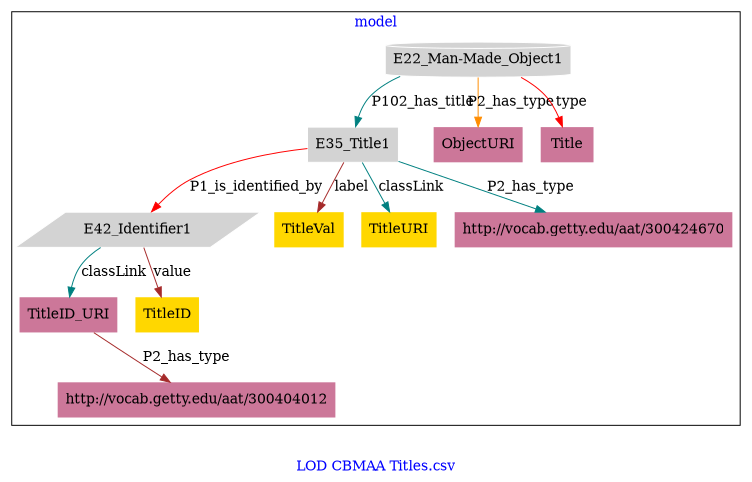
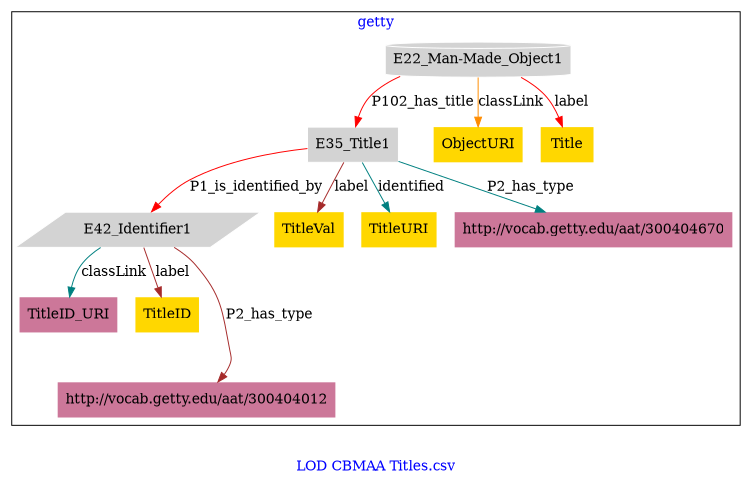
(376, 23) -> (376, 23)
(375, 92) -> (375, 92)
(511, 102) -> (511, 102)
(572, 102) -> (572, 102)
(478, 145) -> (478, 145)
(567, 145) -> (567, 145)
(411, 187) -> (411, 187)
(594, 230) -> (594, 230)
(173, 272) -> (173, 272)
(128, 355) -> (220, 304)
